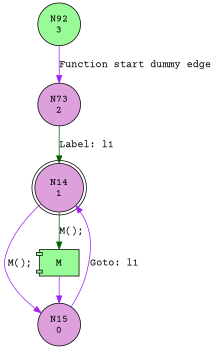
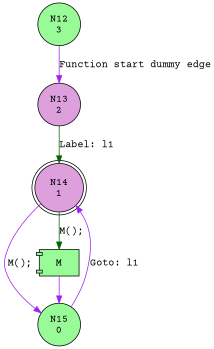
(59, 24) -> (59, 24)
(59, 105) -> (59, 105)
(59, 325) -> (59, 325)
